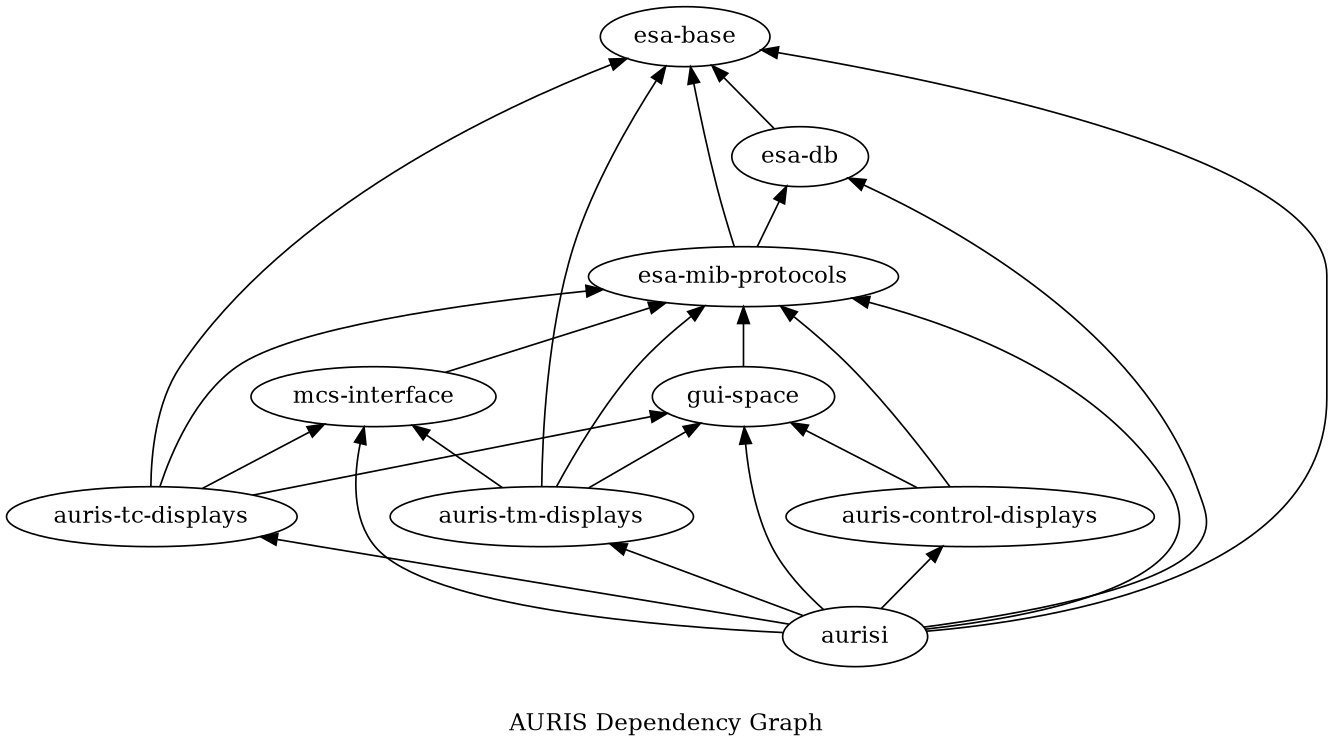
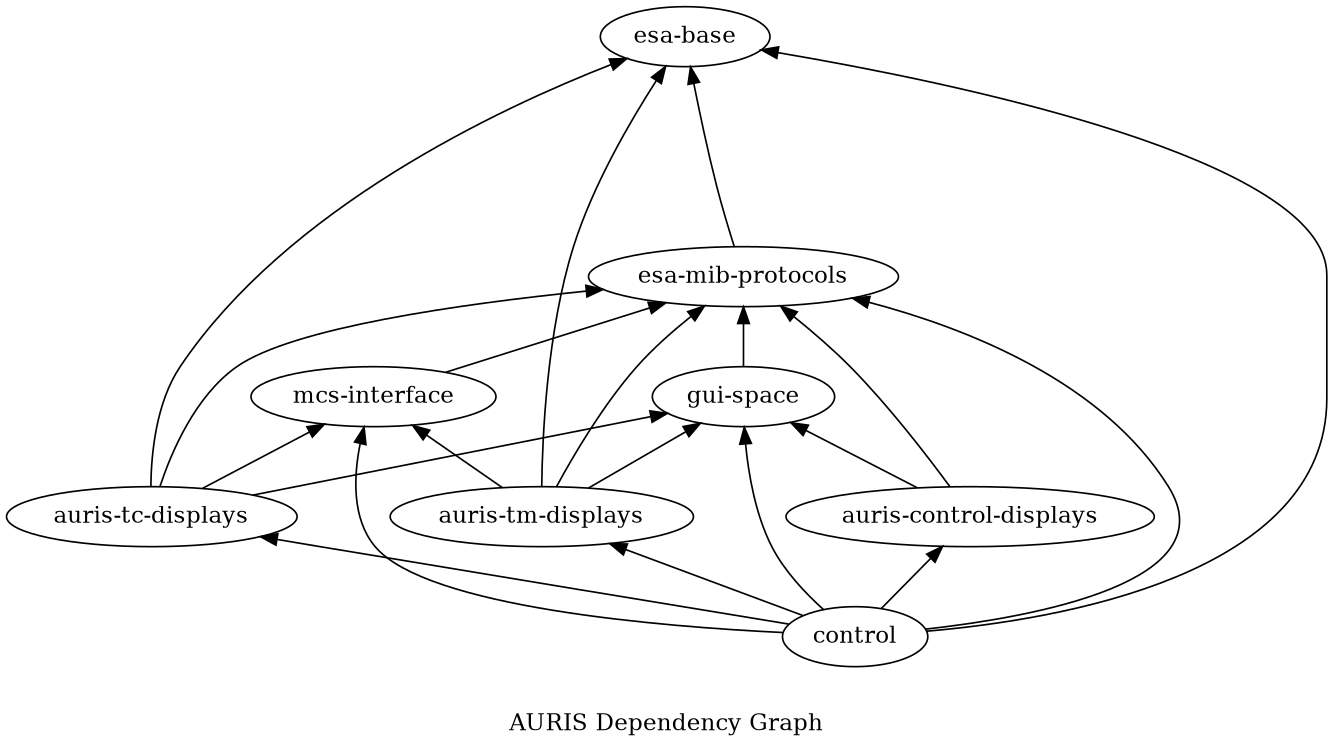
(800, 157) -> none
(855, 637) -> (855, 637)
